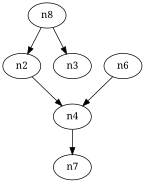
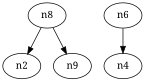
(72, 66) -> (72, 66)
(44, 89) -> none
(72, 167) -> none
